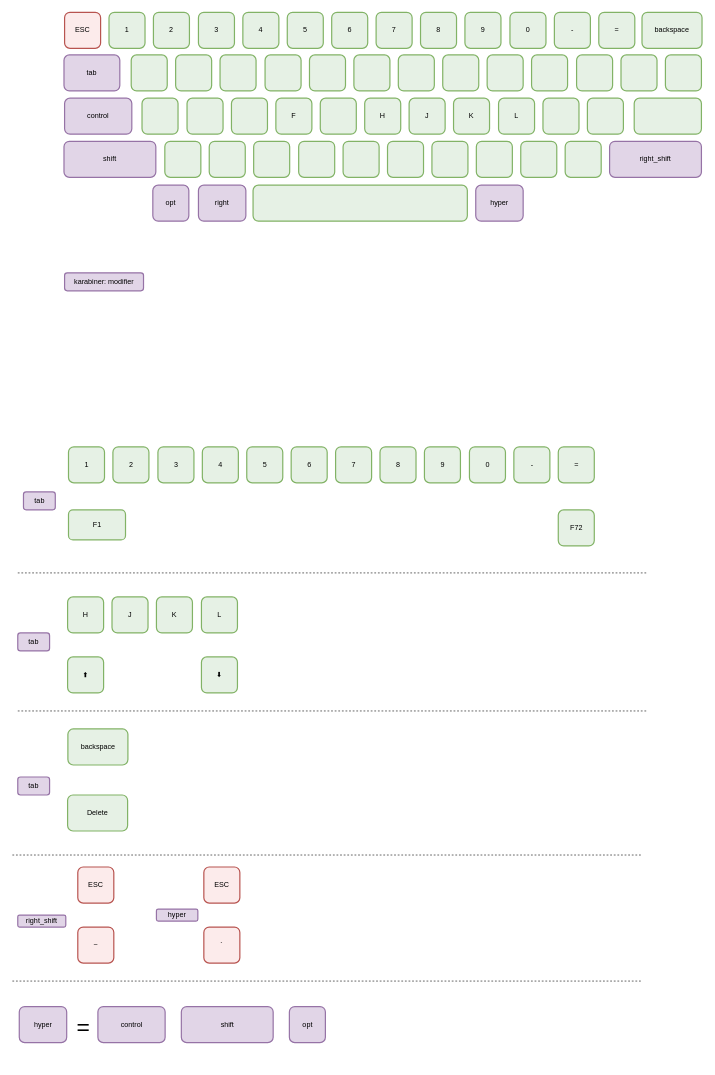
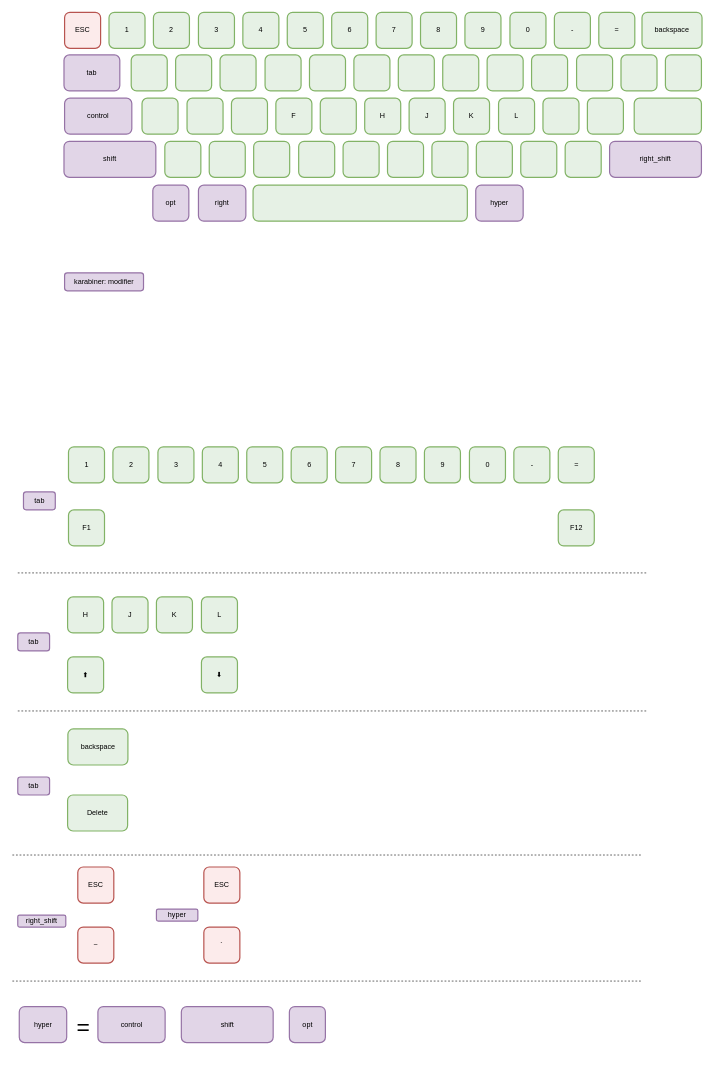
(97, 525) -> (86, 528)
(576, 528) -> (576, 528)
